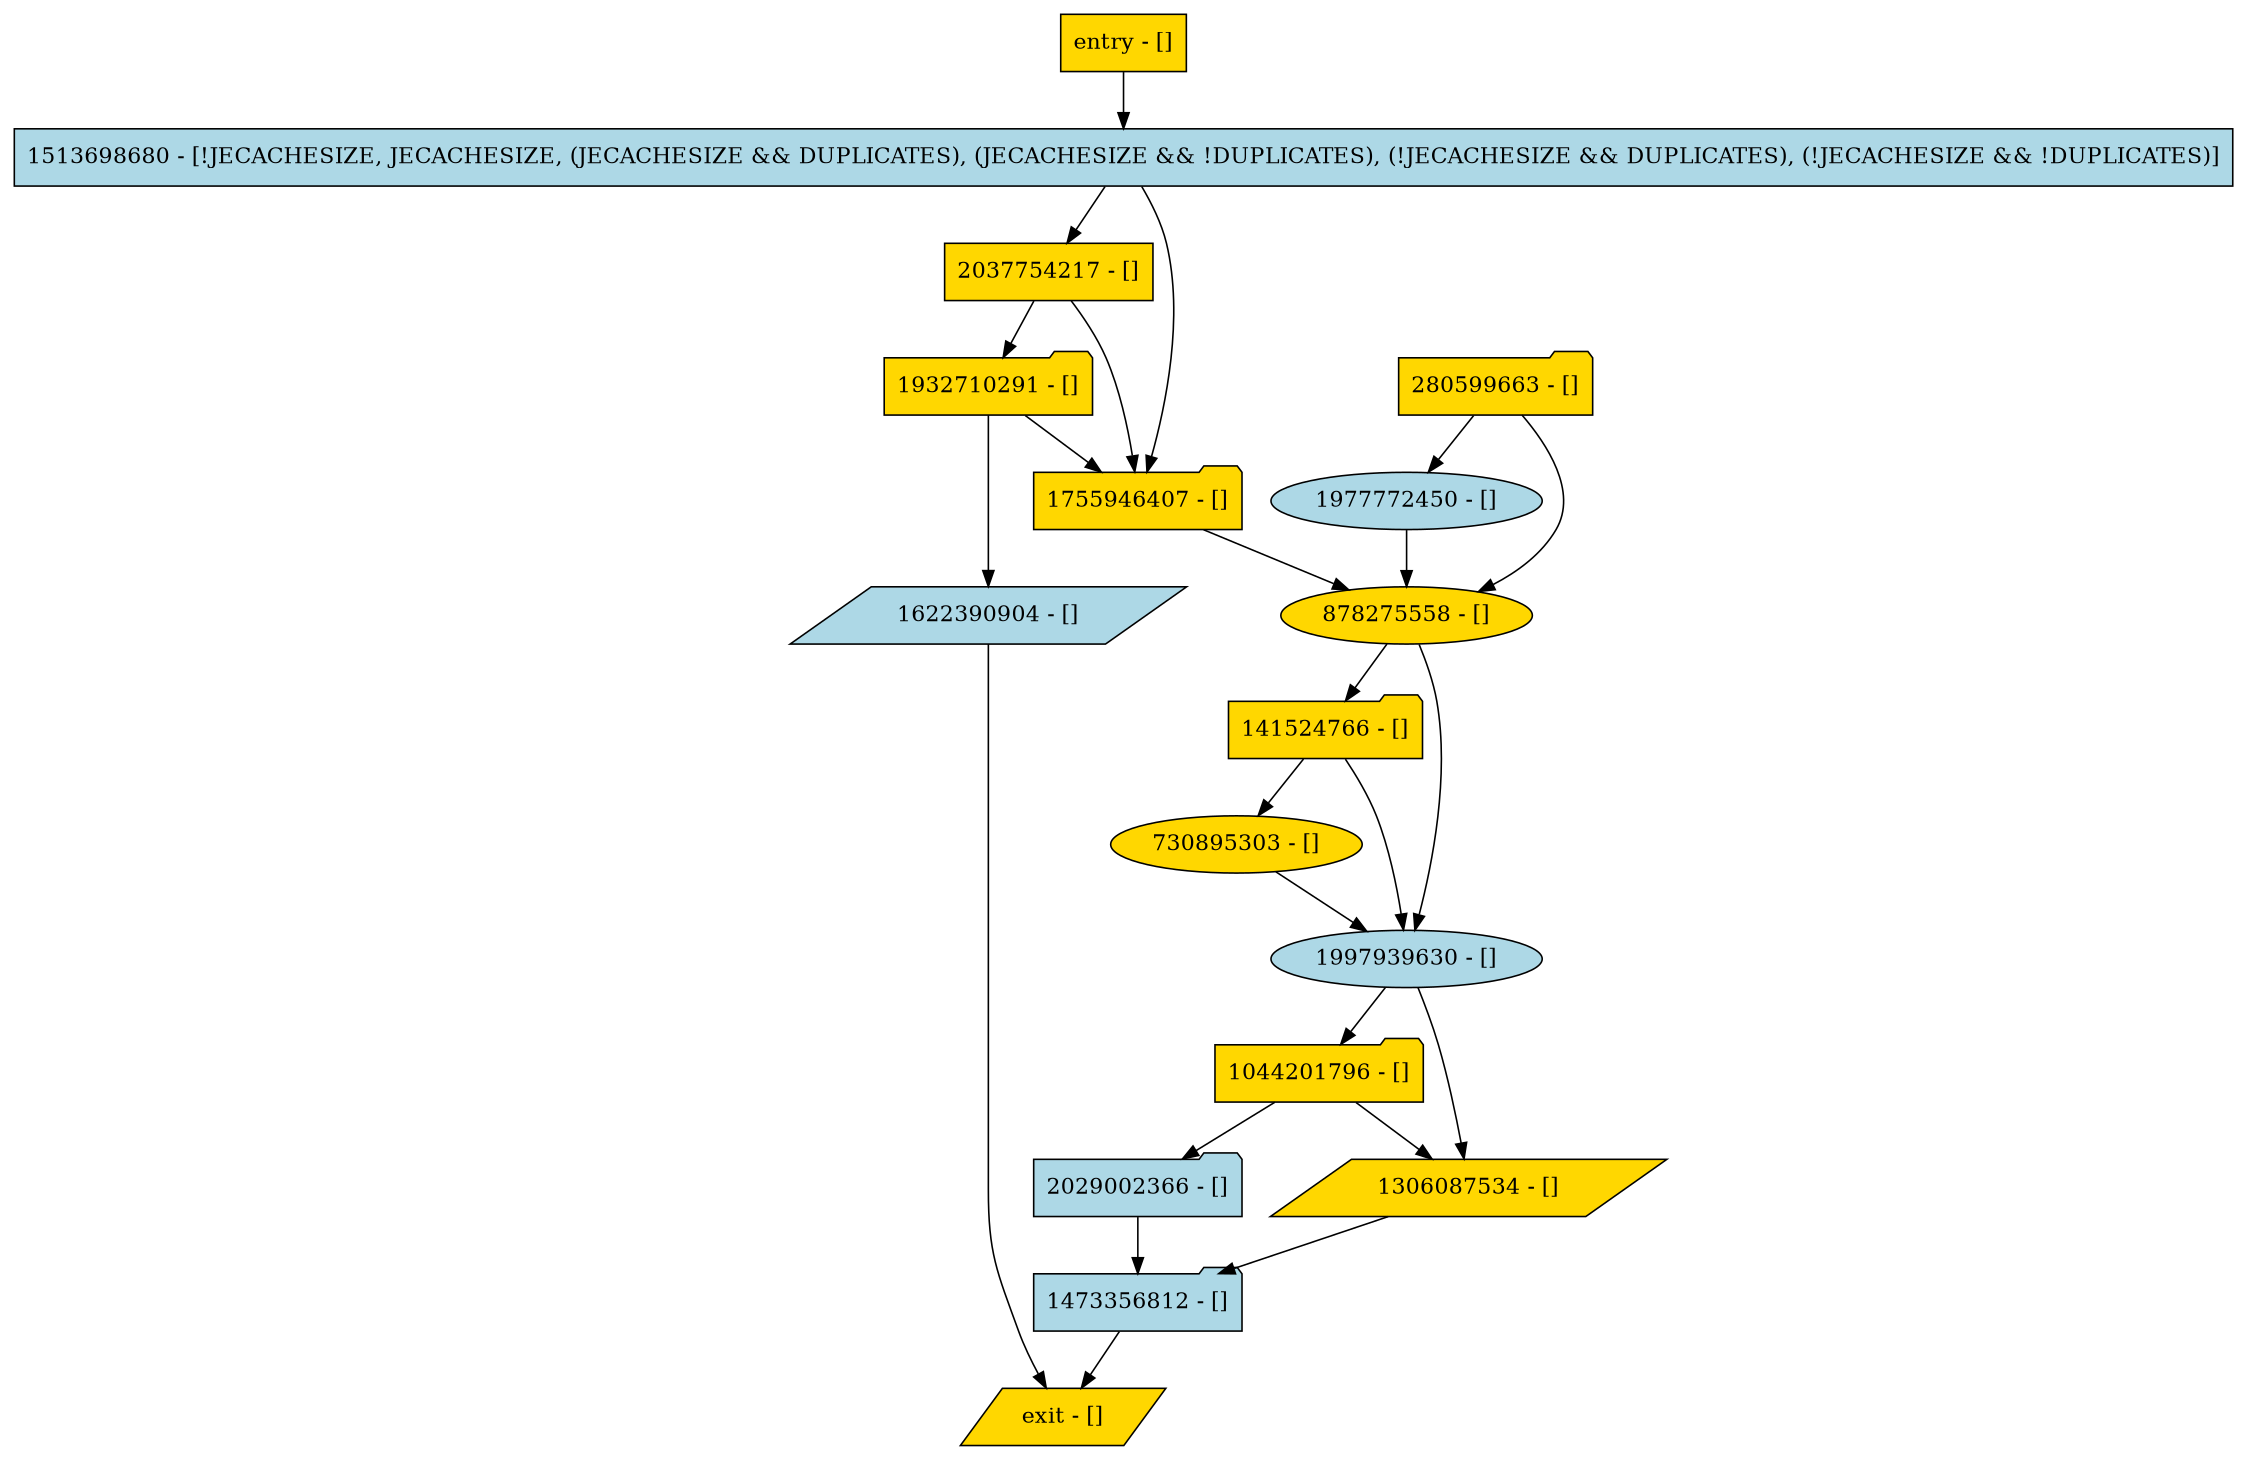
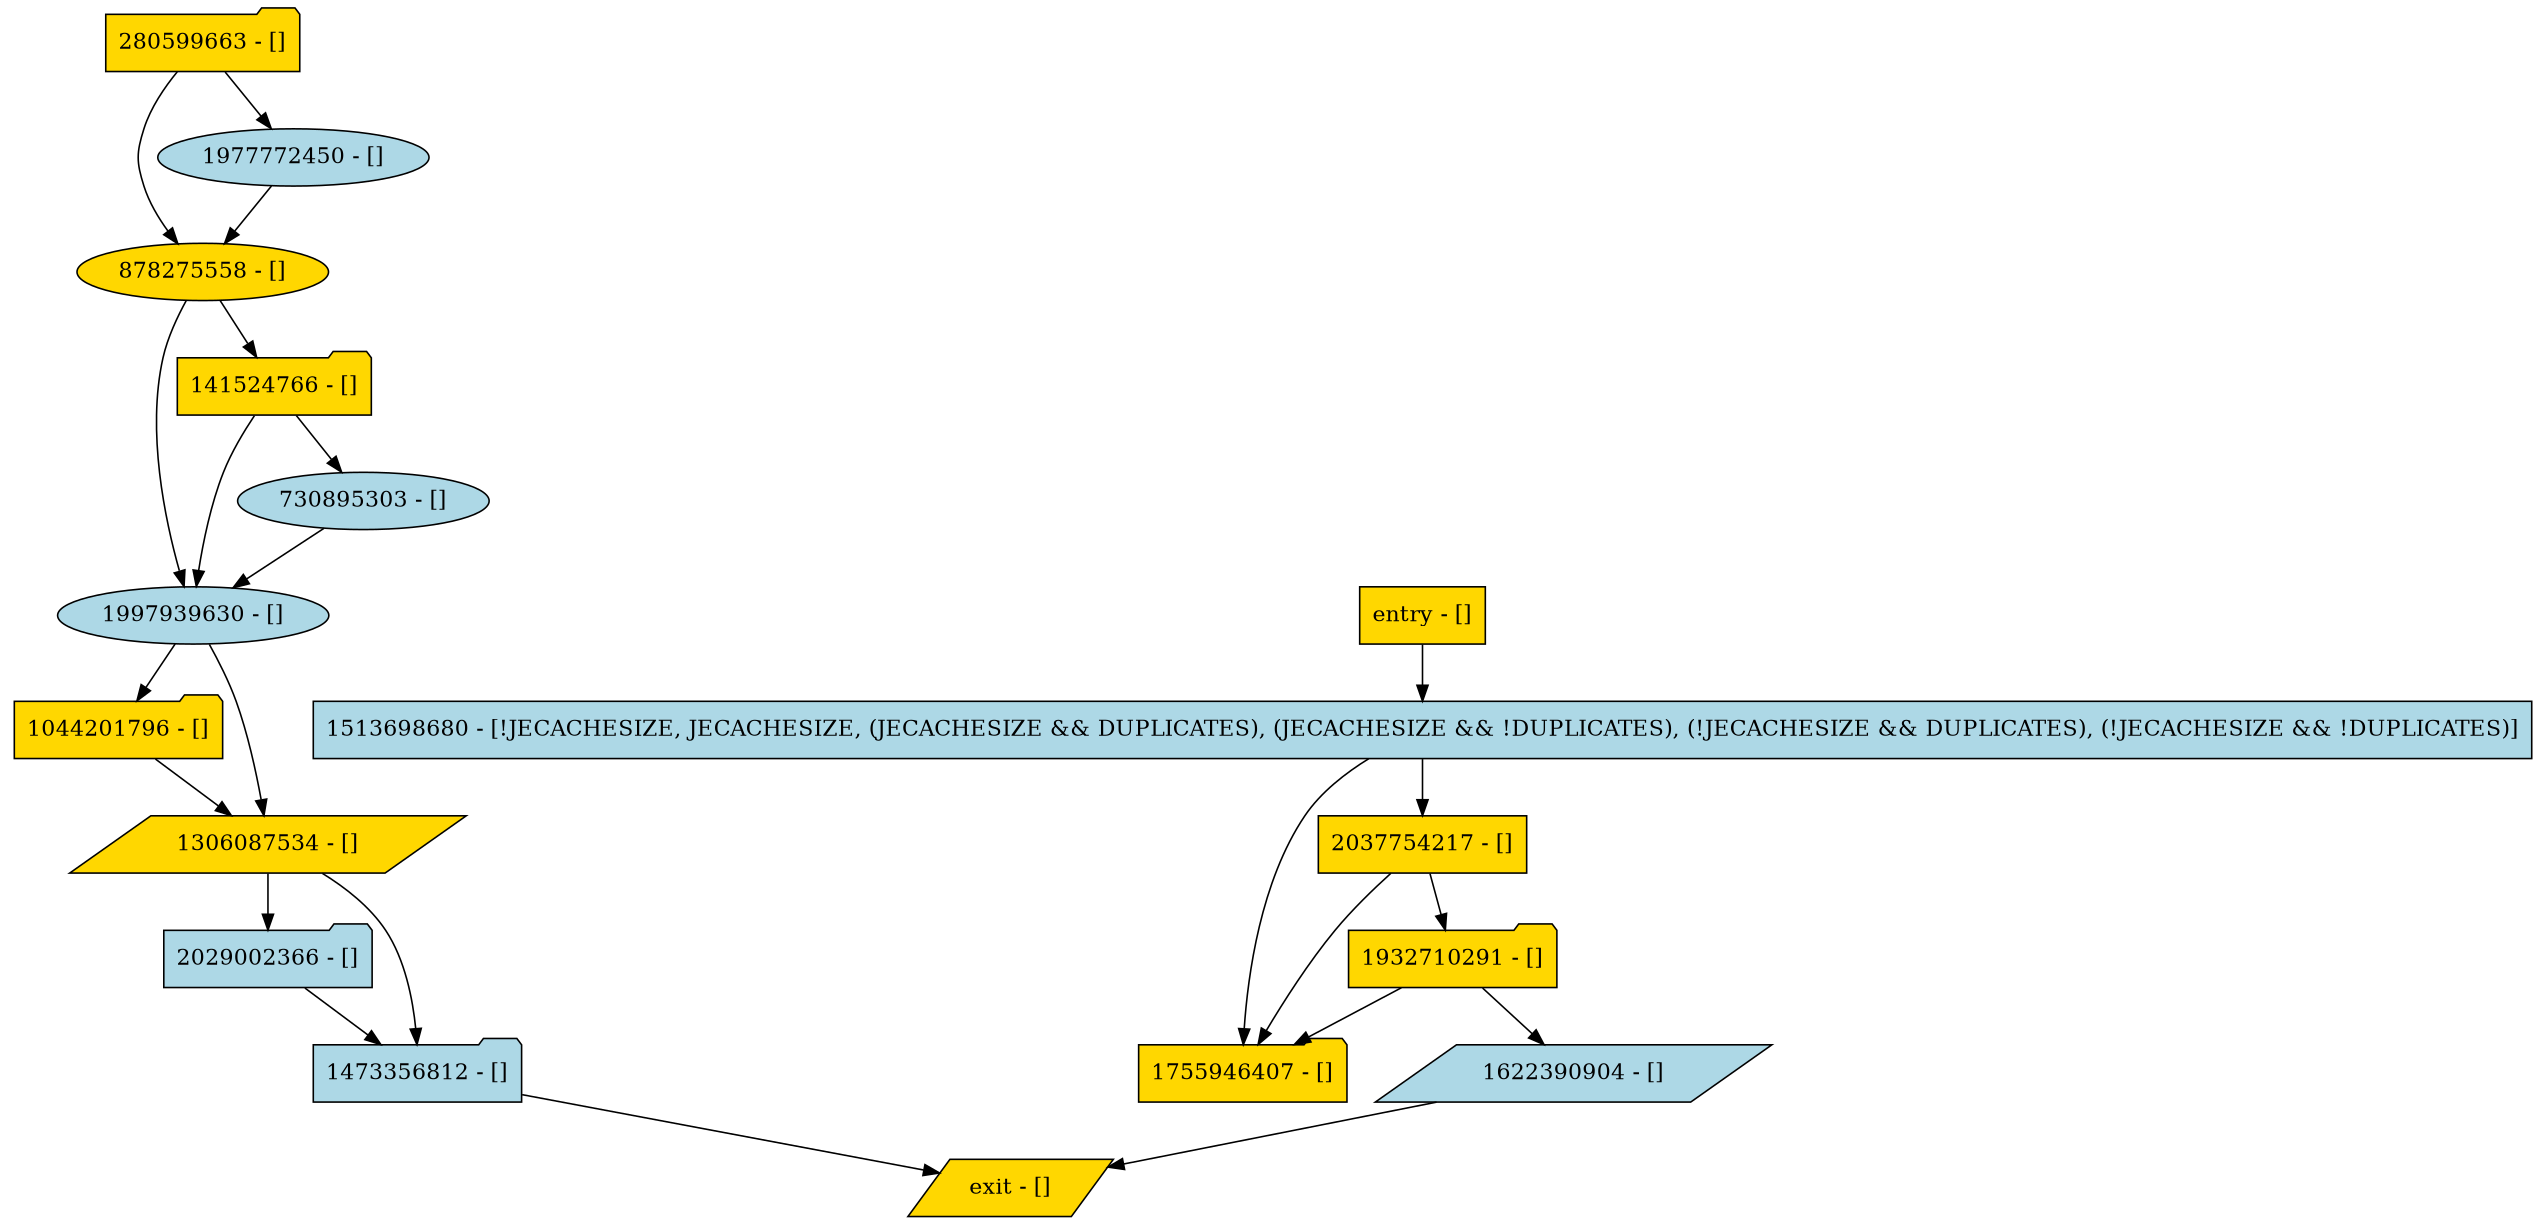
(1269, 557) -> none
(1236, 844) -> (363, 501)
(1235, 1126) -> (268, 894)
